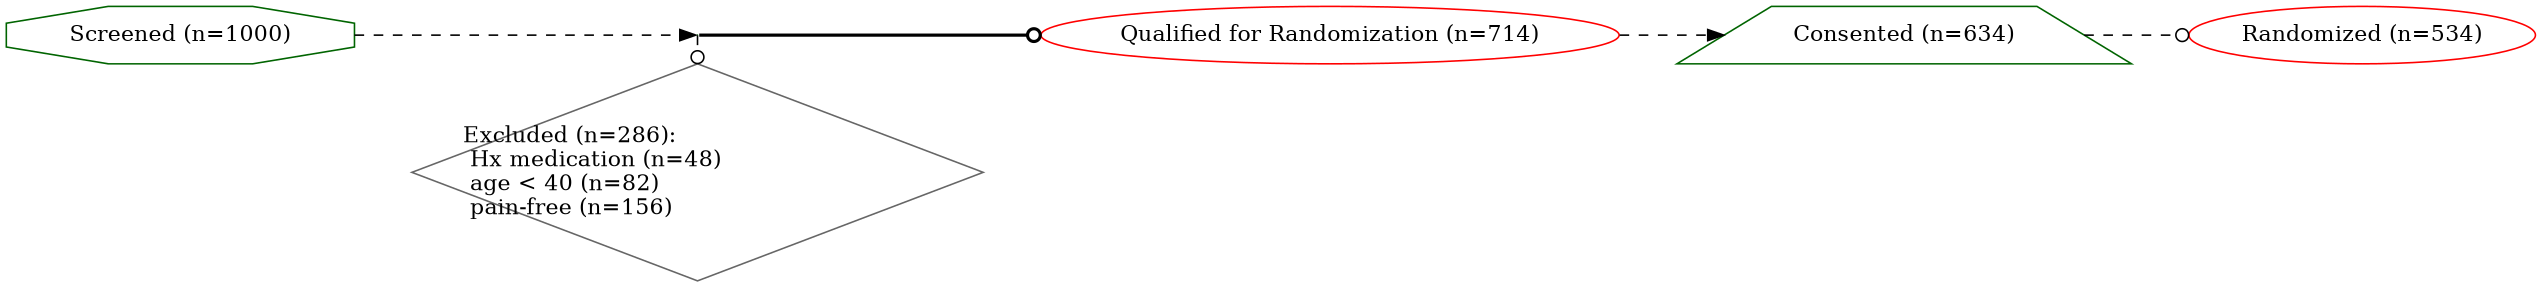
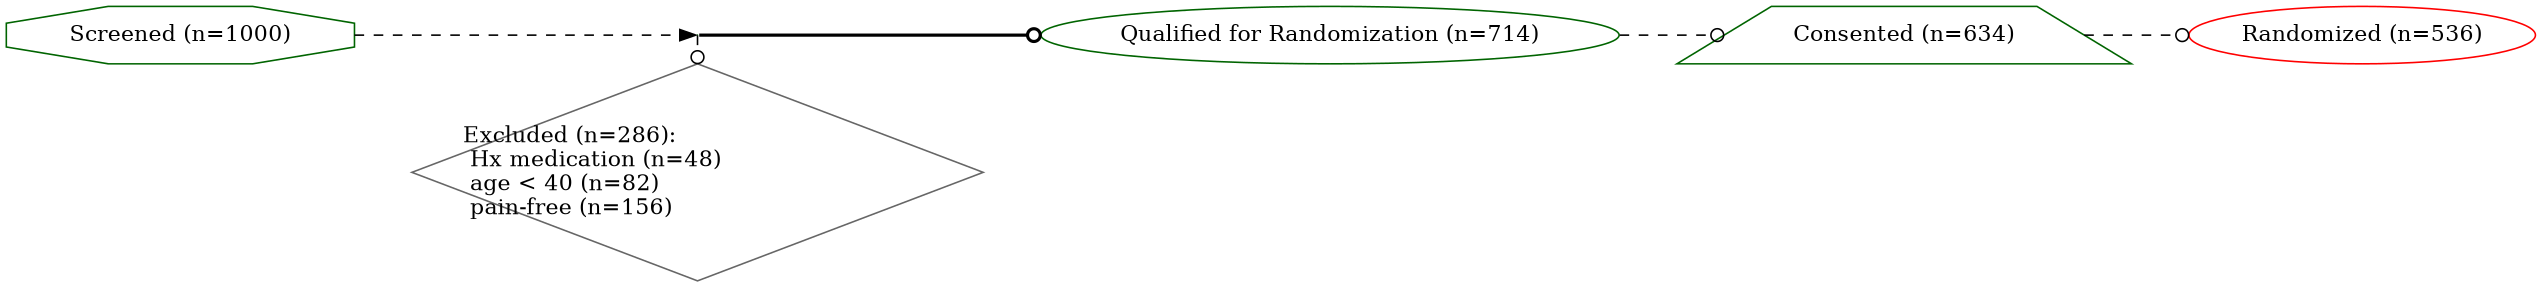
(1330, 35) -> (1330, 35)
(1663, 35) -> (1665, 35)
(2362, 35) -> (2362, 35)
